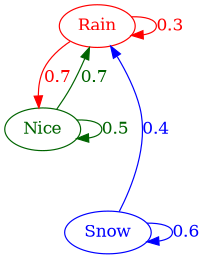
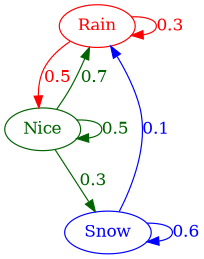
(58, 78) -> (58, 78)
(156, 129) -> (156, 129)
none -> (72, 176)
